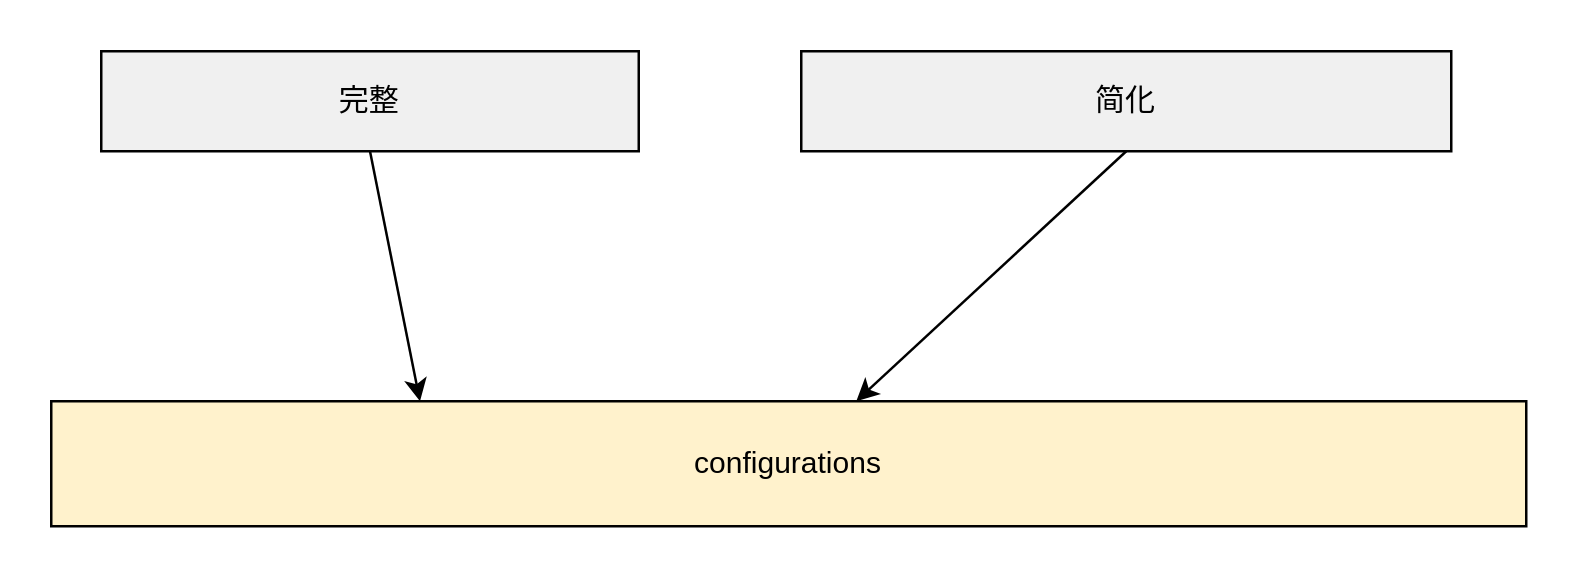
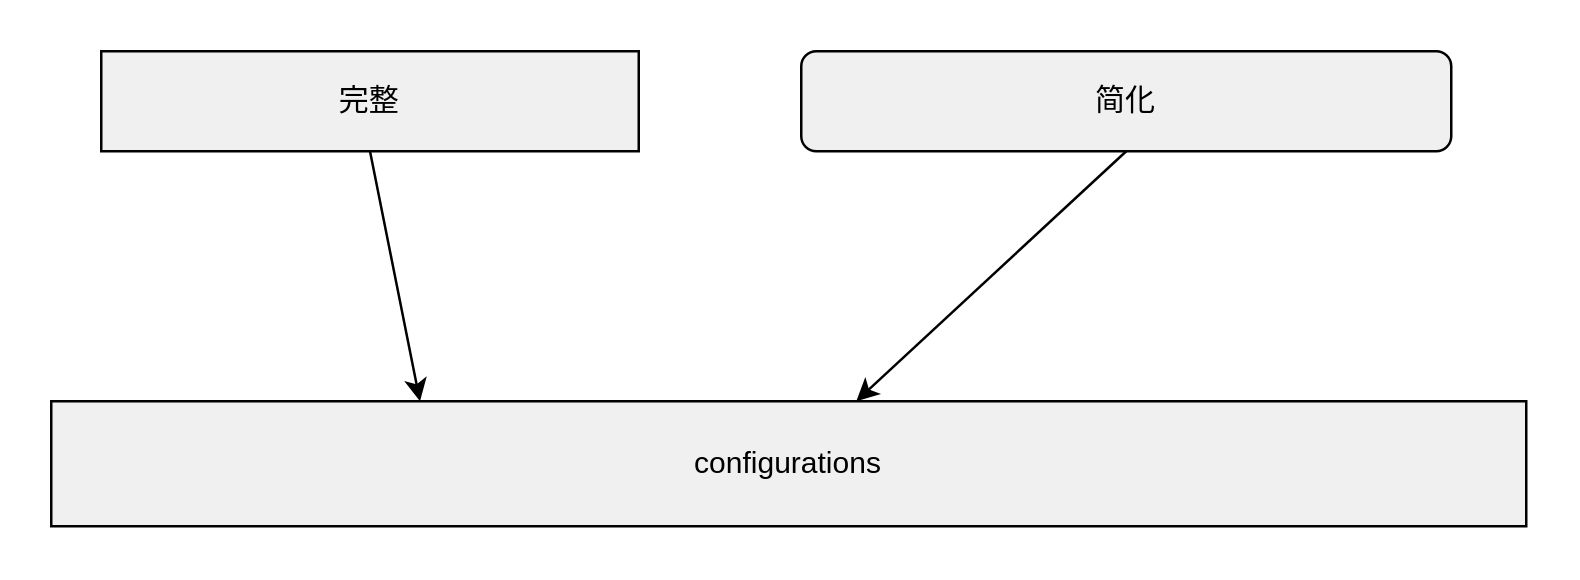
(1126, 101) -> (1126, 101)
(789, 464) -> (789, 464)
